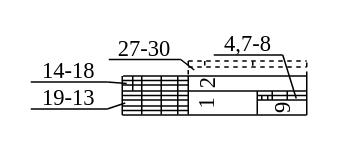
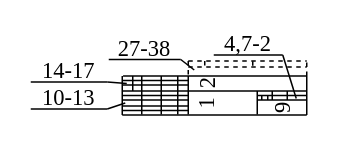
(248, 43) -> (248, 43)
(145, 47) -> (145, 47)
(69, 70) -> (69, 70)
(69, 97) -> (69, 97)
